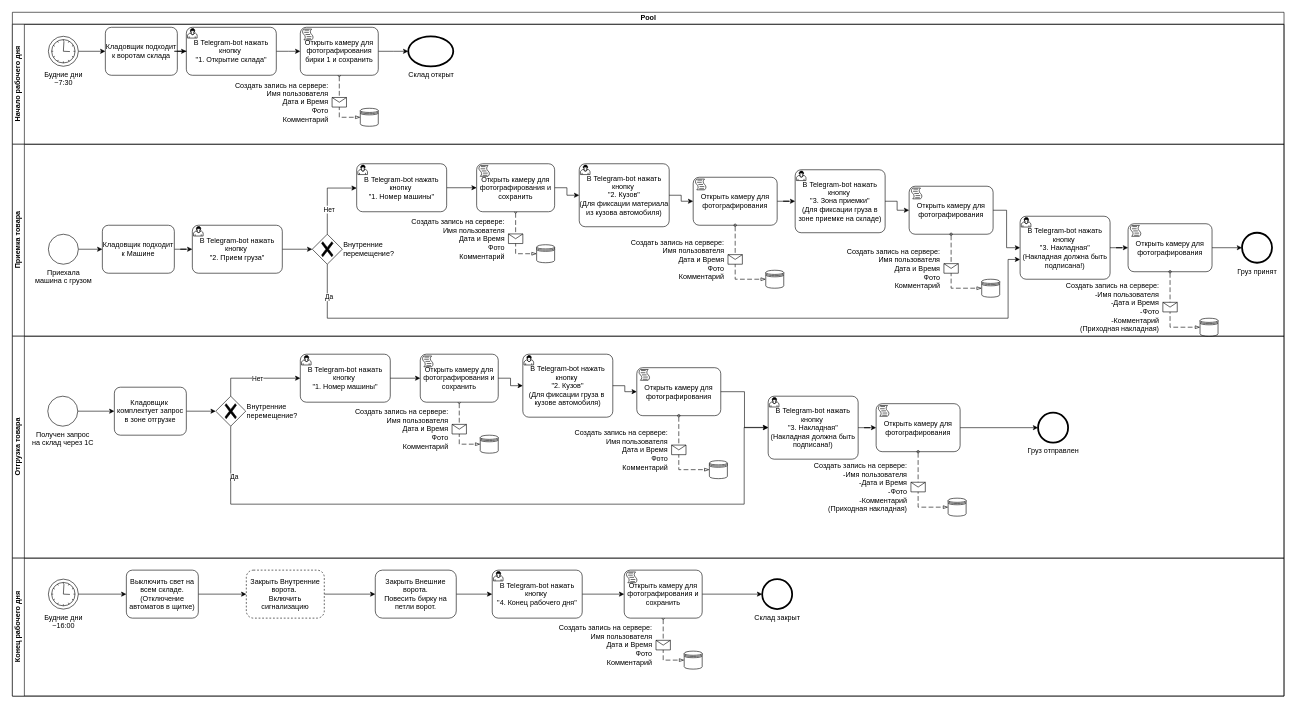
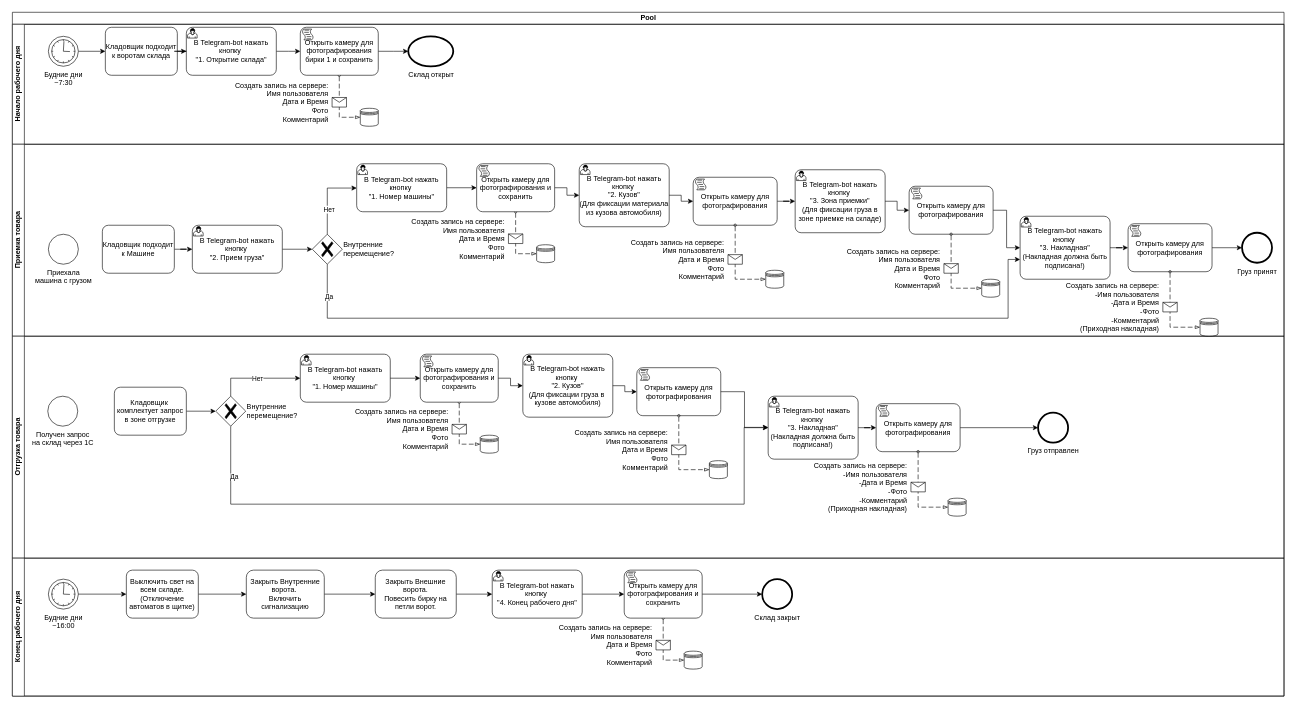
(96, 249) -> none
(108, 411) -> none
(285, 594) -> (285, 594)
